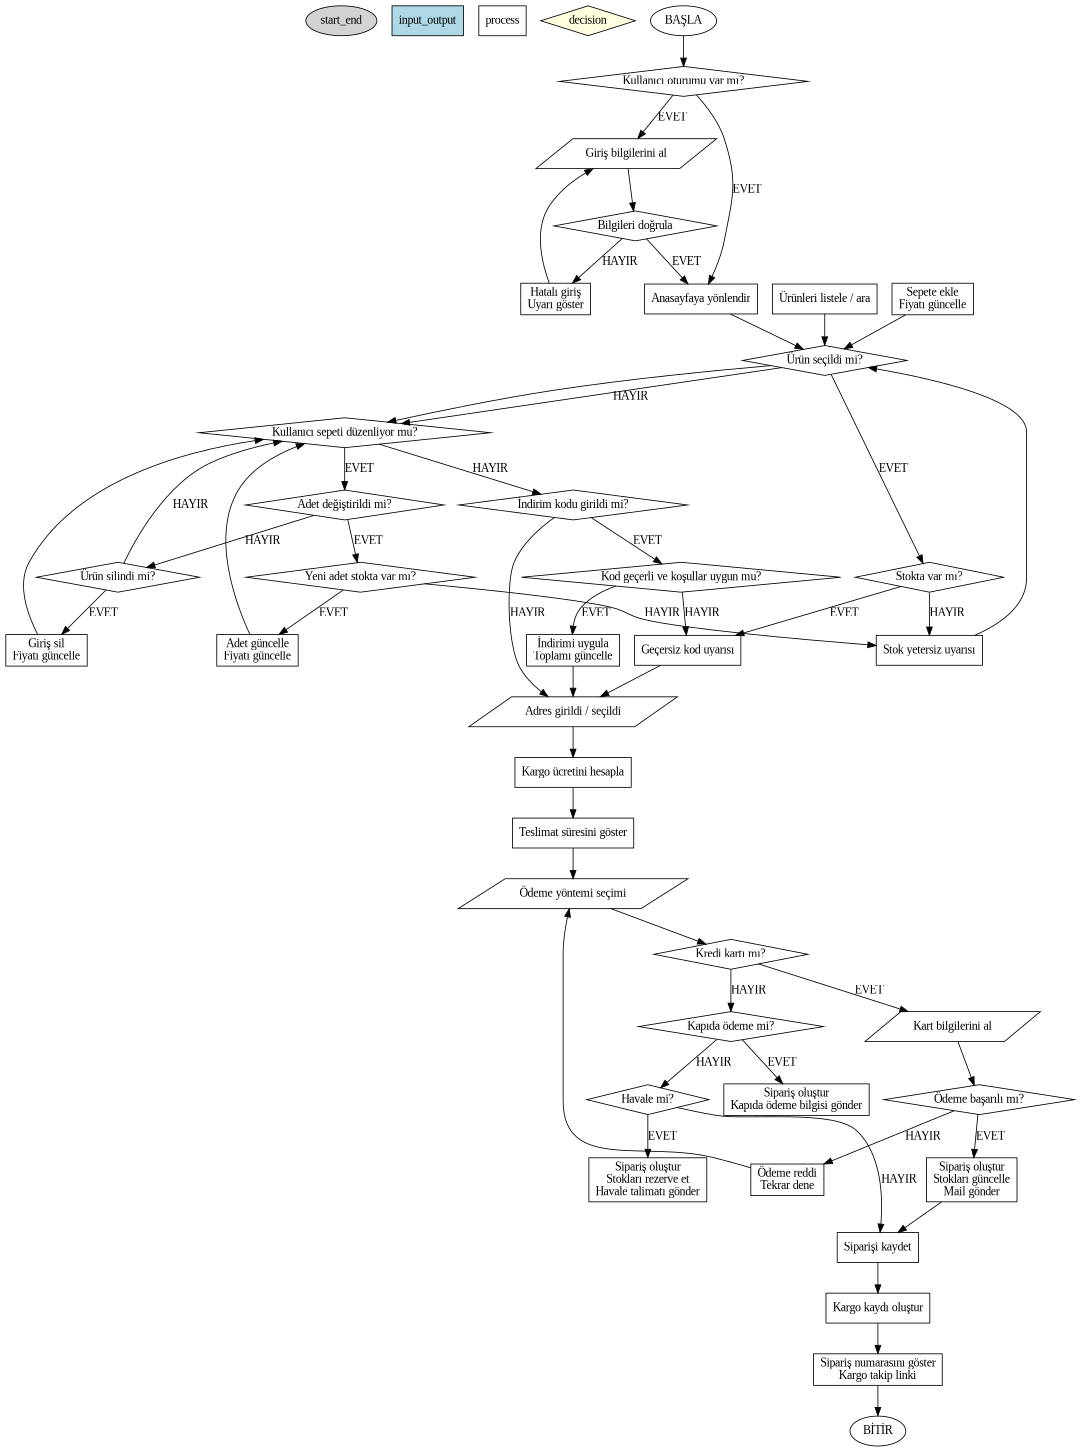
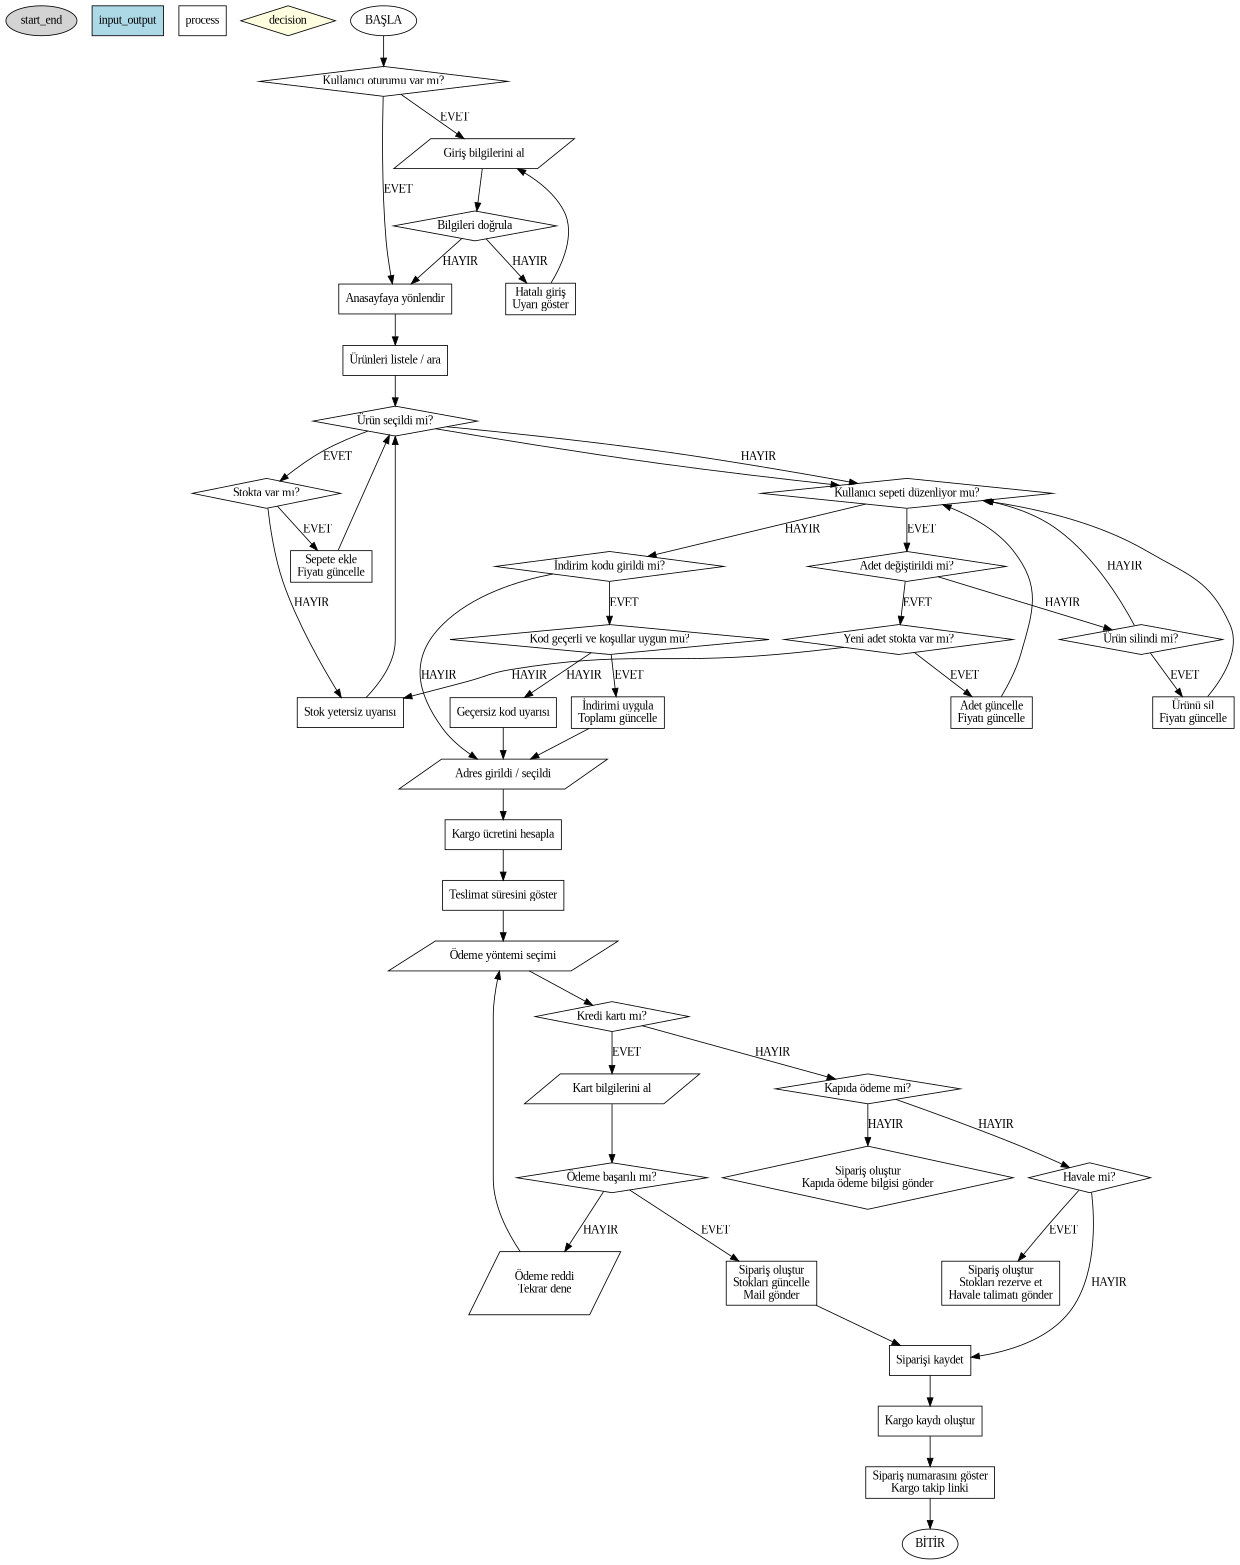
(686, 262) -> (460, 262)
(763, 330) -> (395, 325)
(822, 610) -> (295, 525)
(47, 650) -> (1193, 713)
(782, 1063) -> (886, 1125)
(797, 1100) -> (868, 1178)
(787, 1180) -> (545, 1283)
